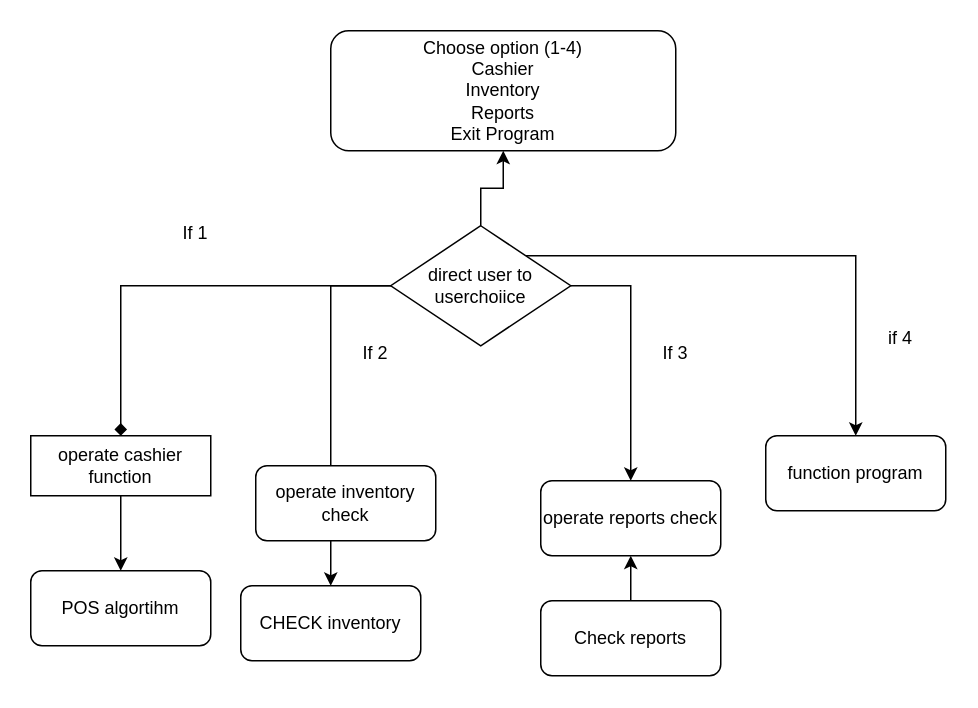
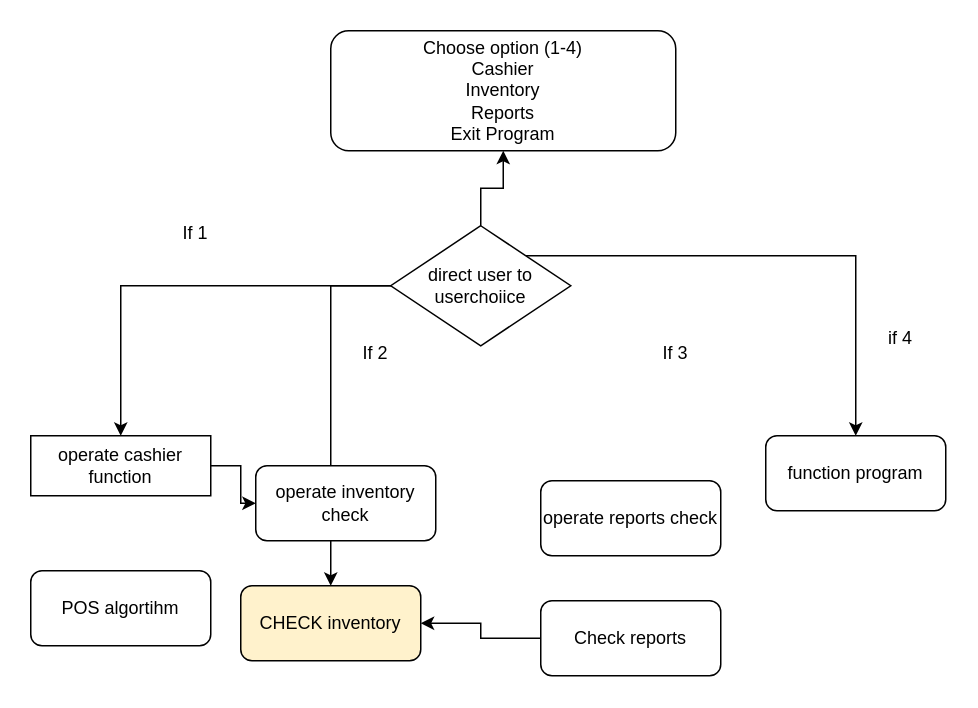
(631, 348) -> none
(121, 423) -> (121, 424)
(121, 528) -> (241, 472)
(631, 573) -> (481, 636)
(331, 623) -> (331, 623)
